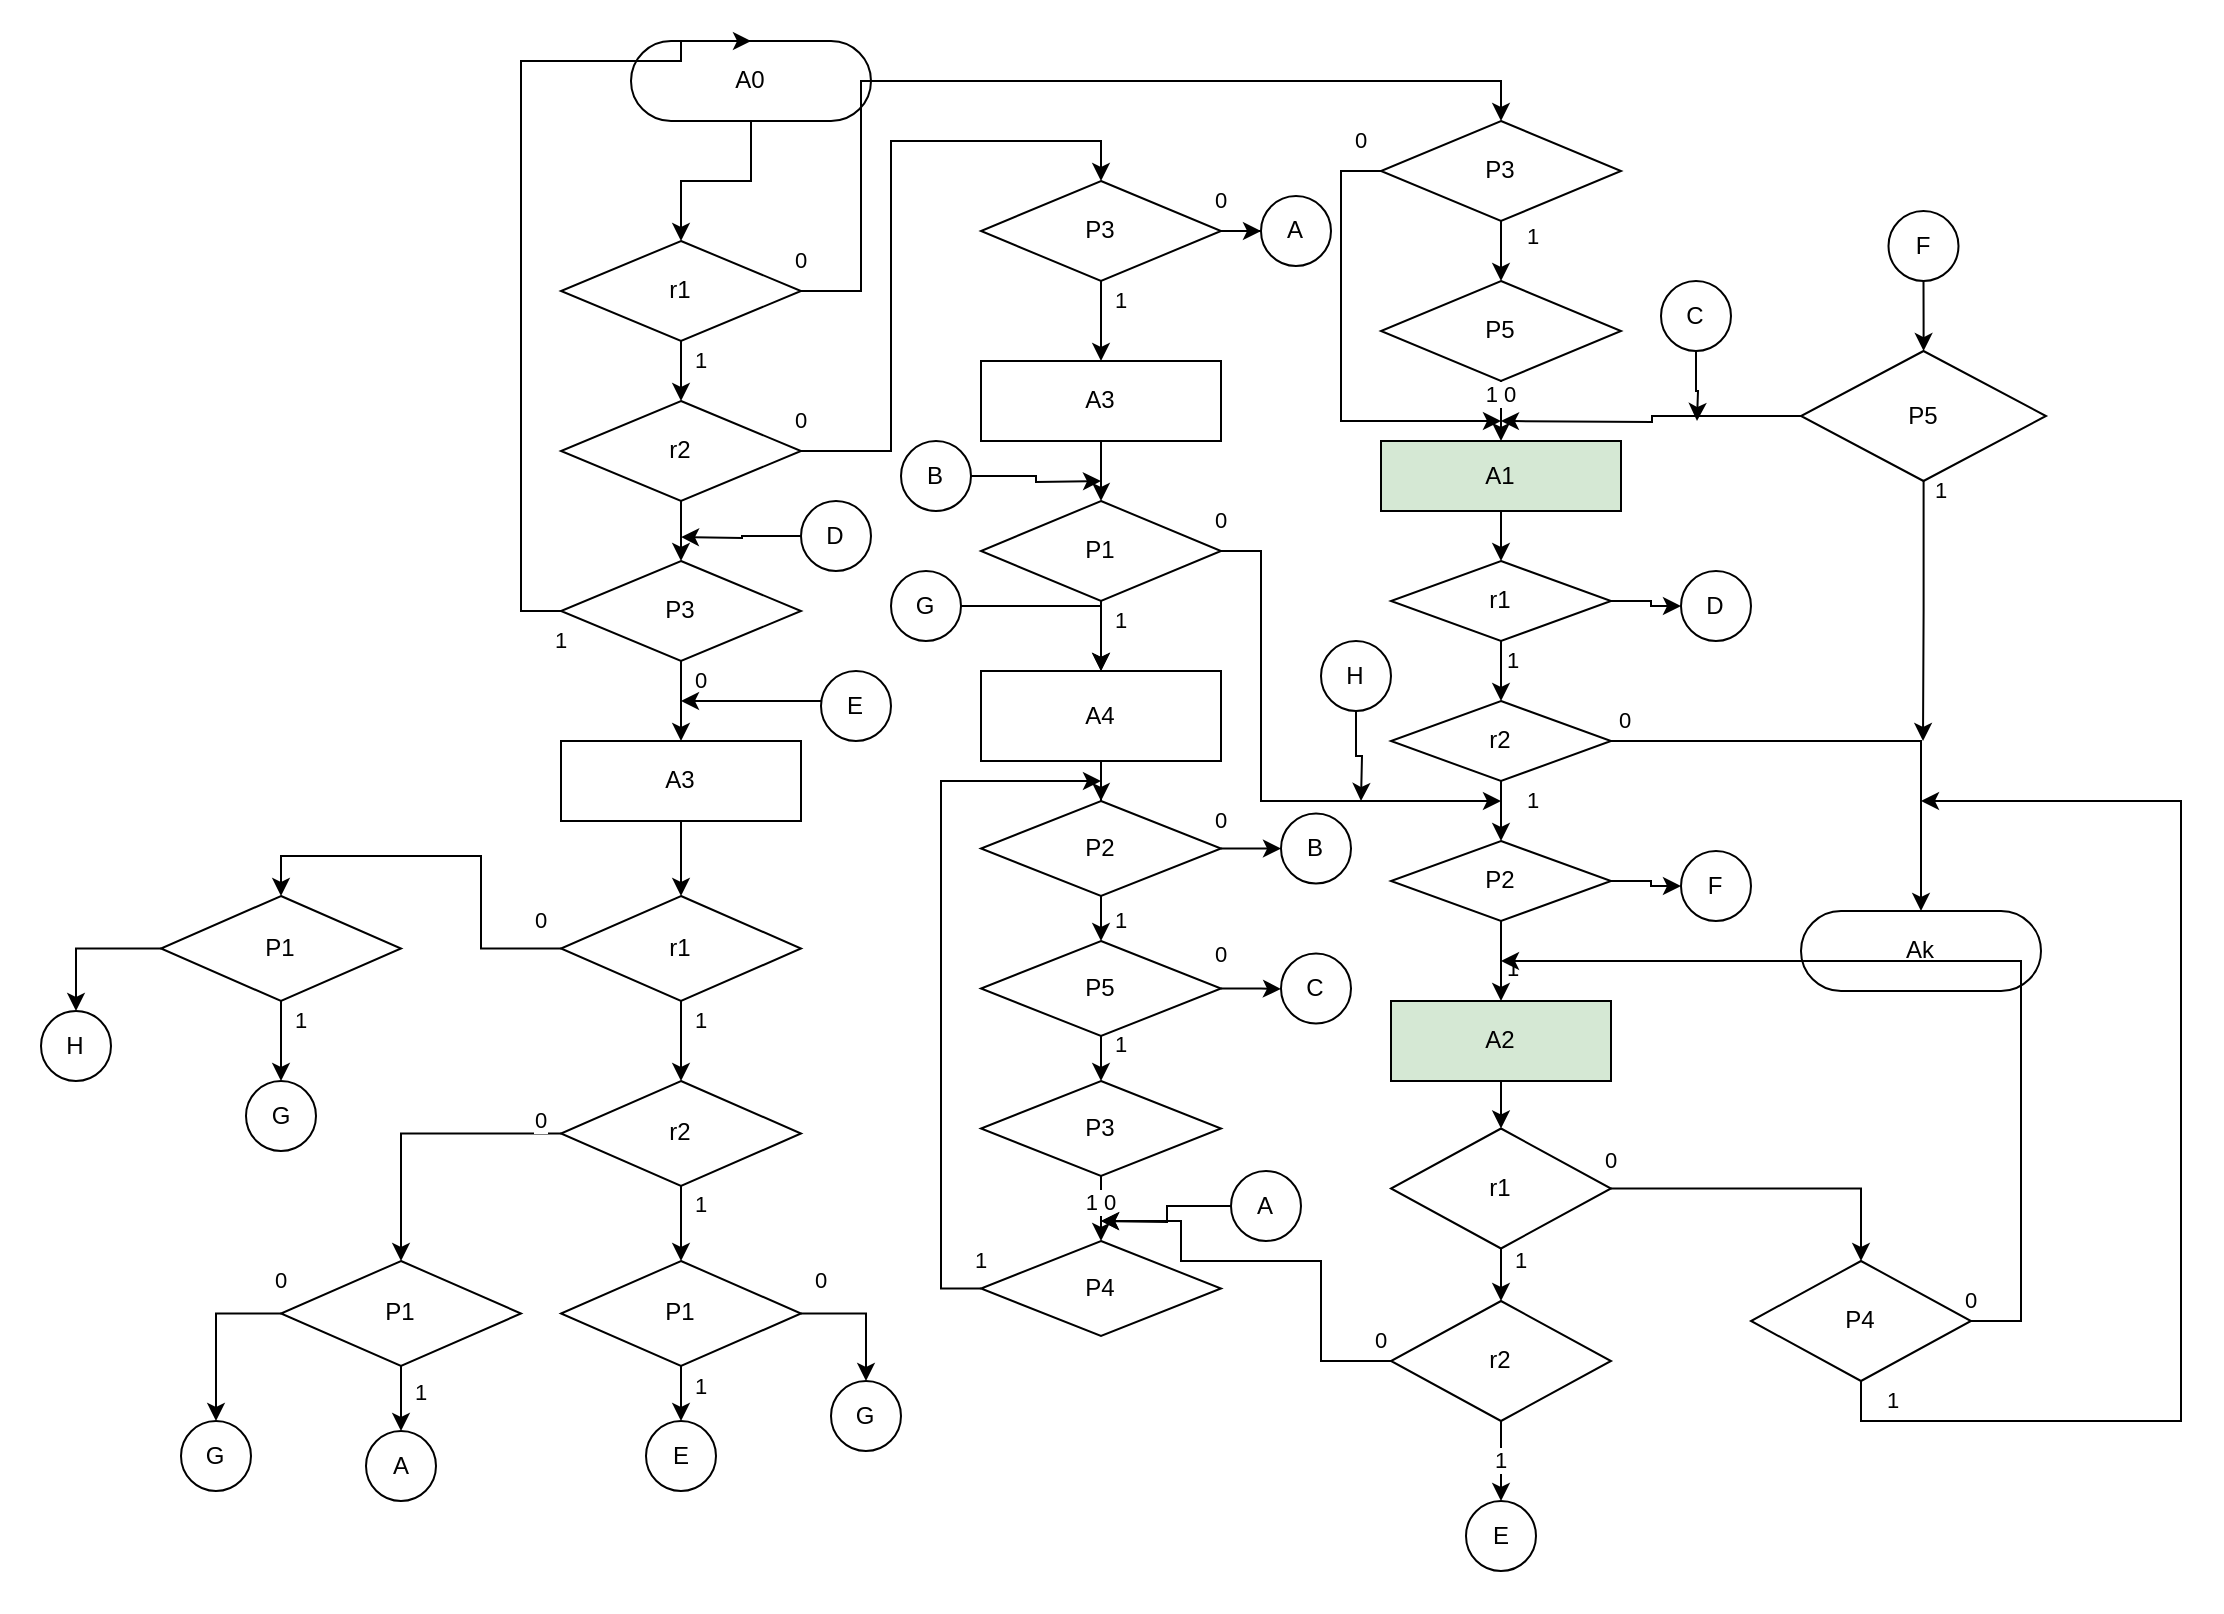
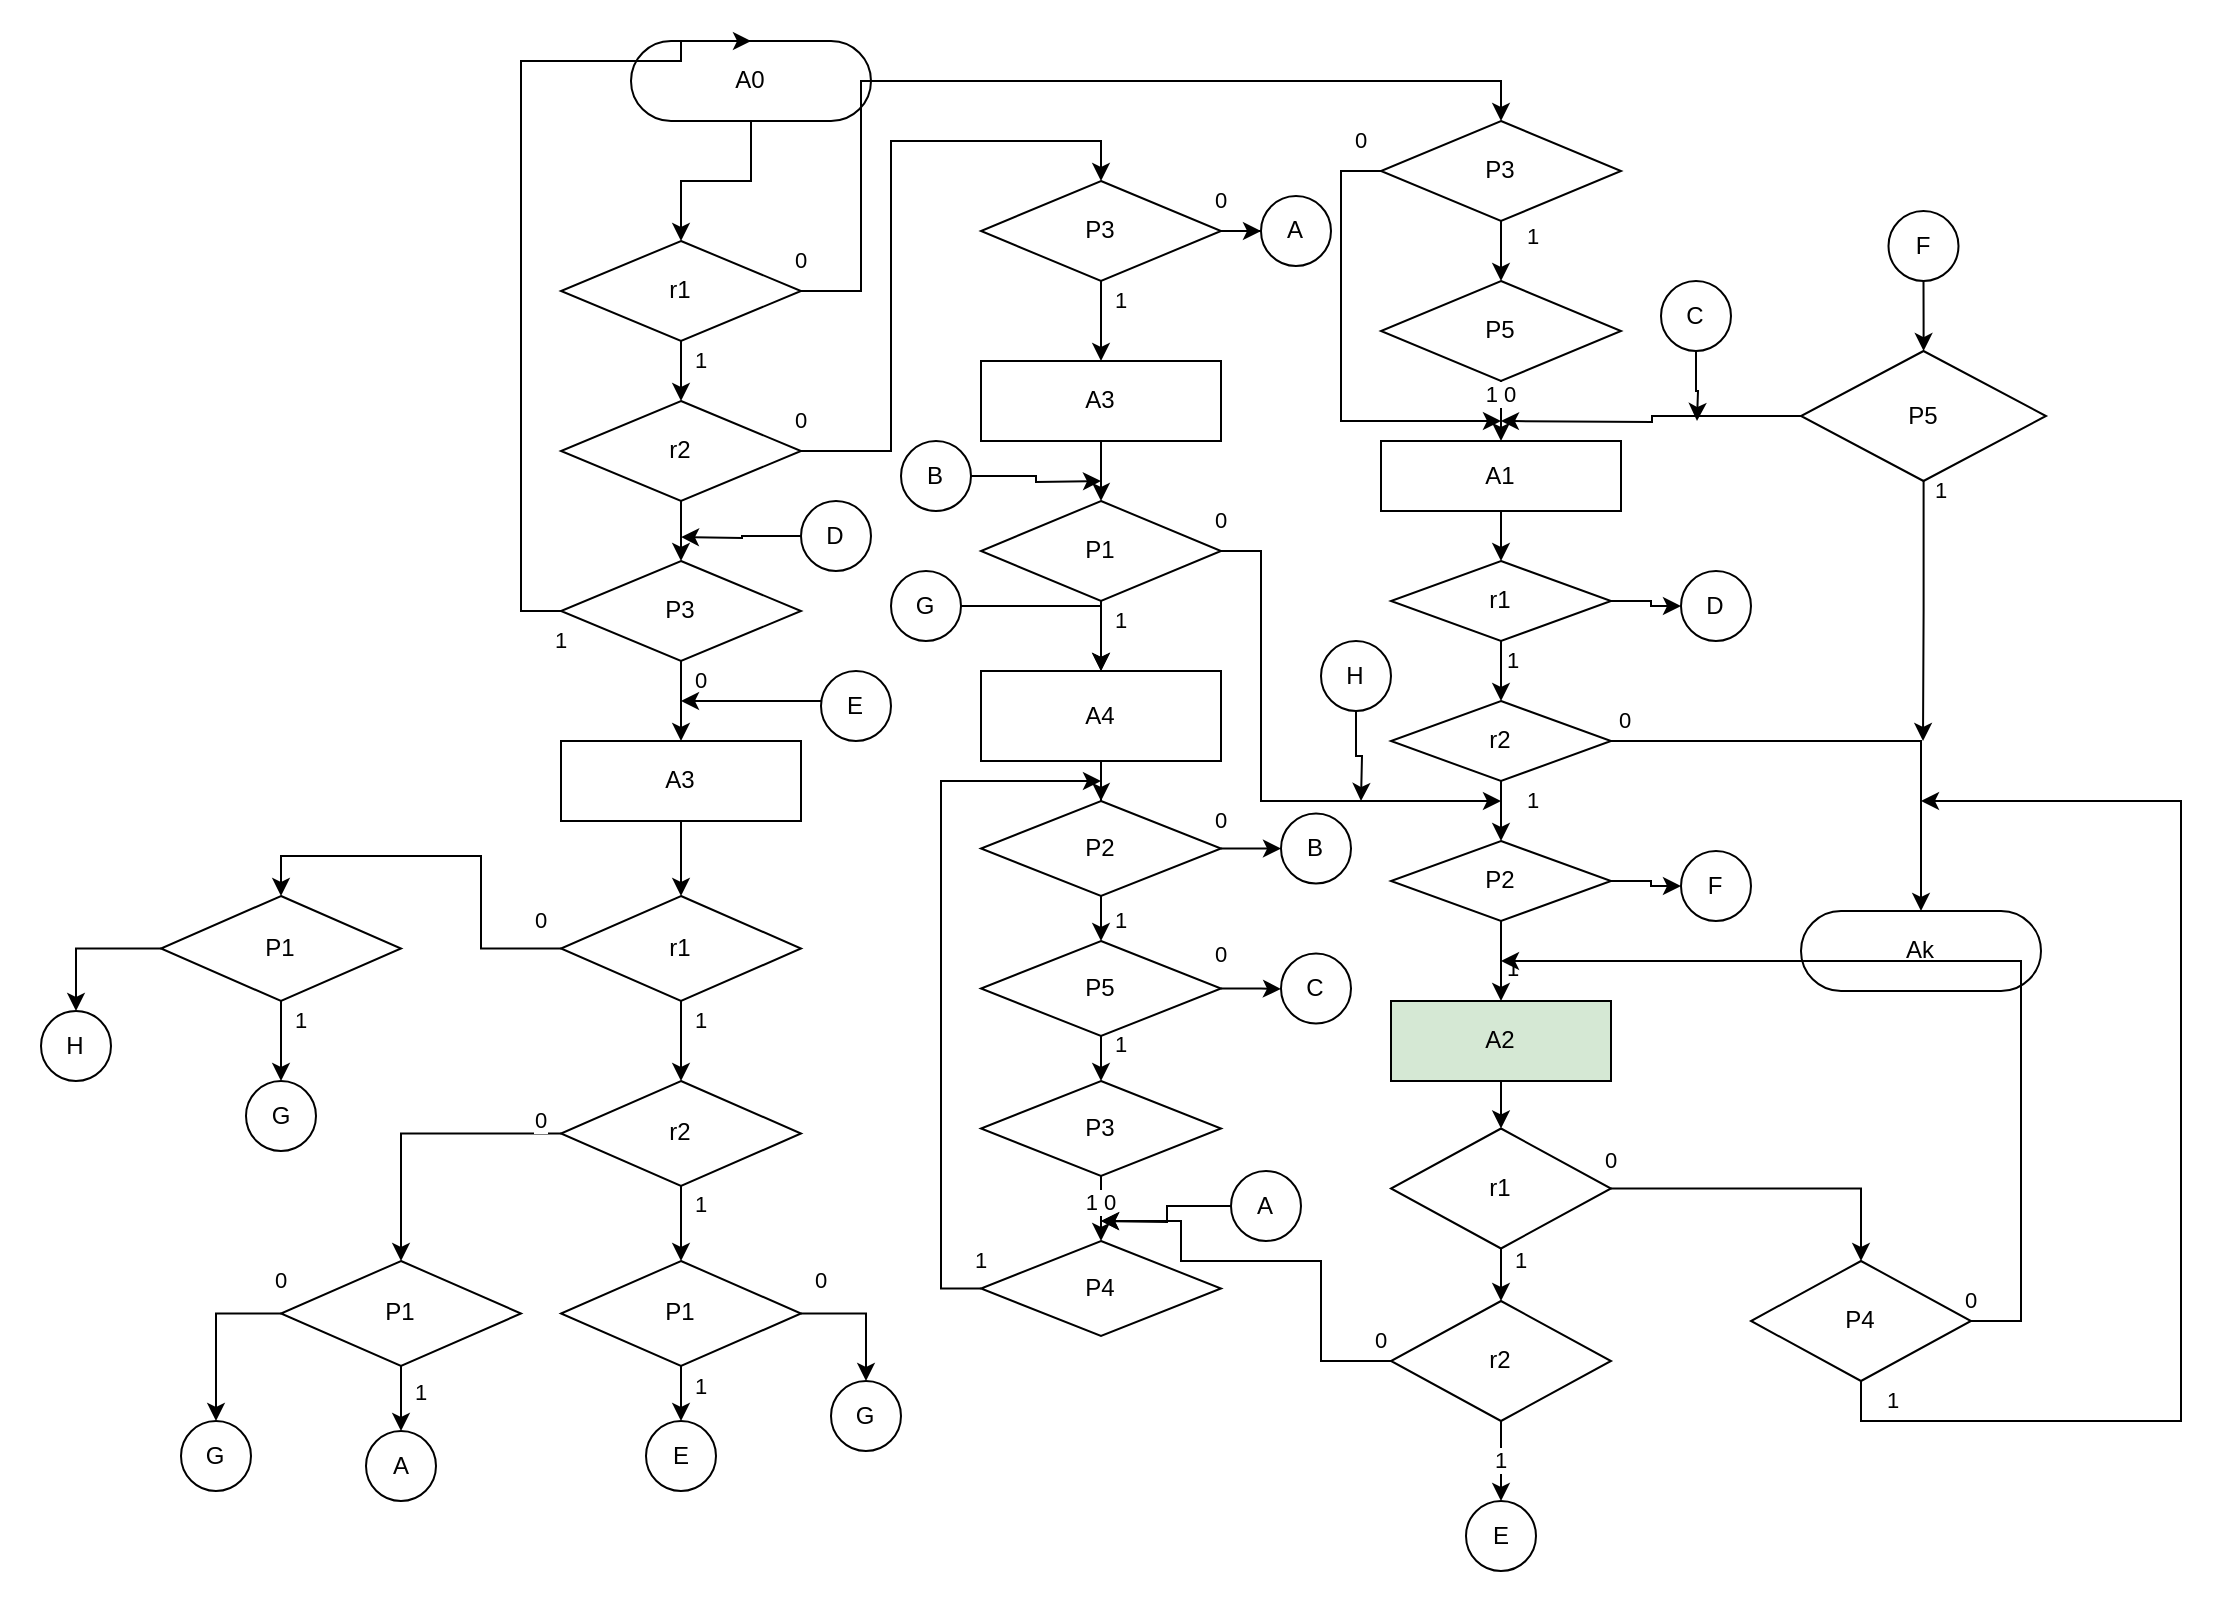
(1501, 476) -> (1501, 476)
